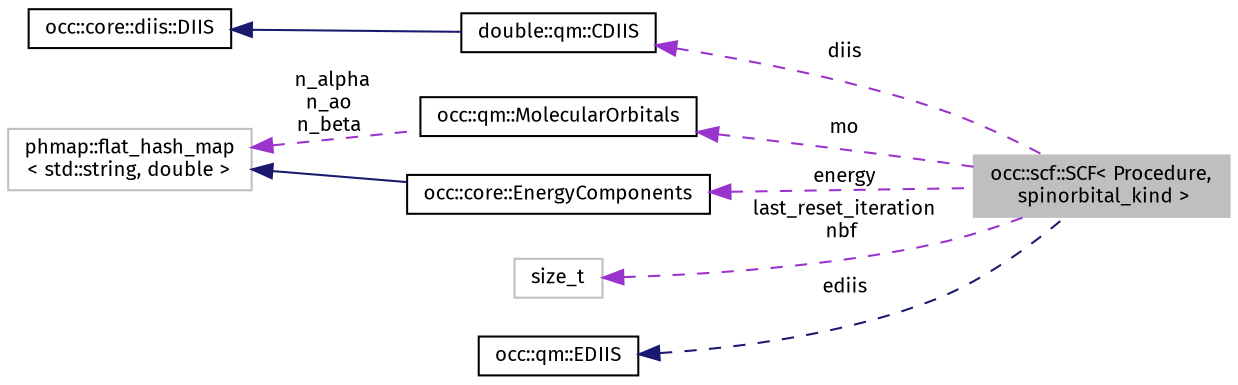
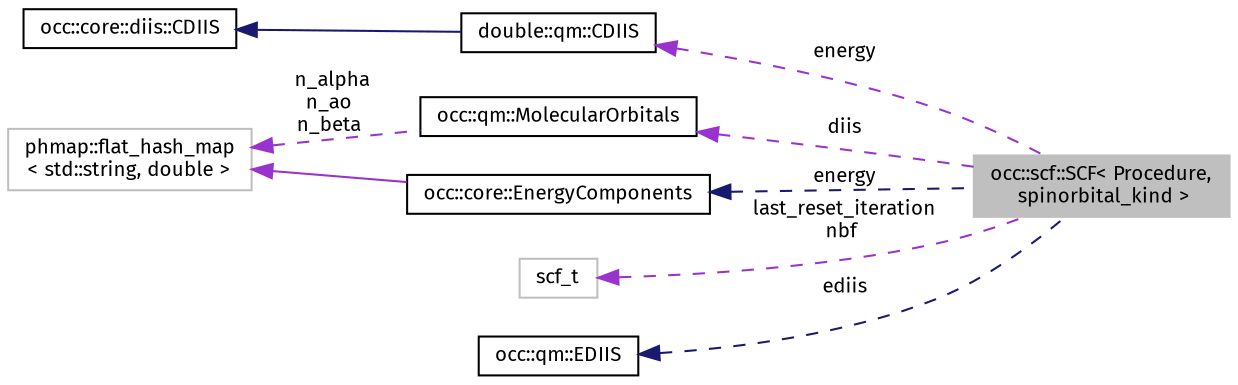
(130, 29) -> (130, 29)
(842, 52) -> (842, 52)
(842, 128) -> (842, 128)
(340, 177) -> (340, 177)
(852, 190) -> (852, 190)
(559, 278) -> (559, 278)
